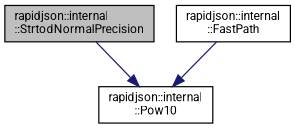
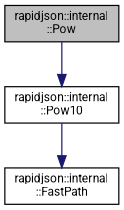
(79, 24) -> (62, 24)
(199, 60) -> (62, 139)
